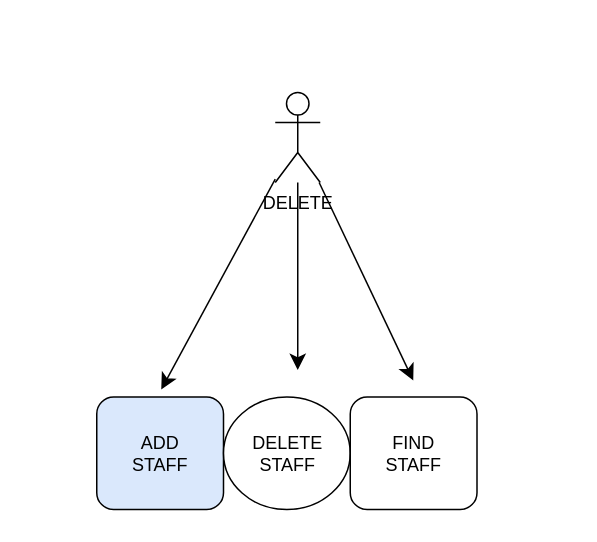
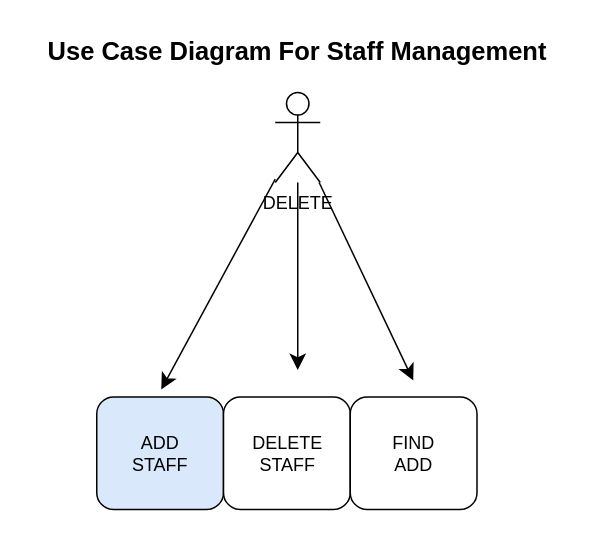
none -> (298, 53)
(287, 453) -> (287, 453)
(414, 454) -> (414, 454)
